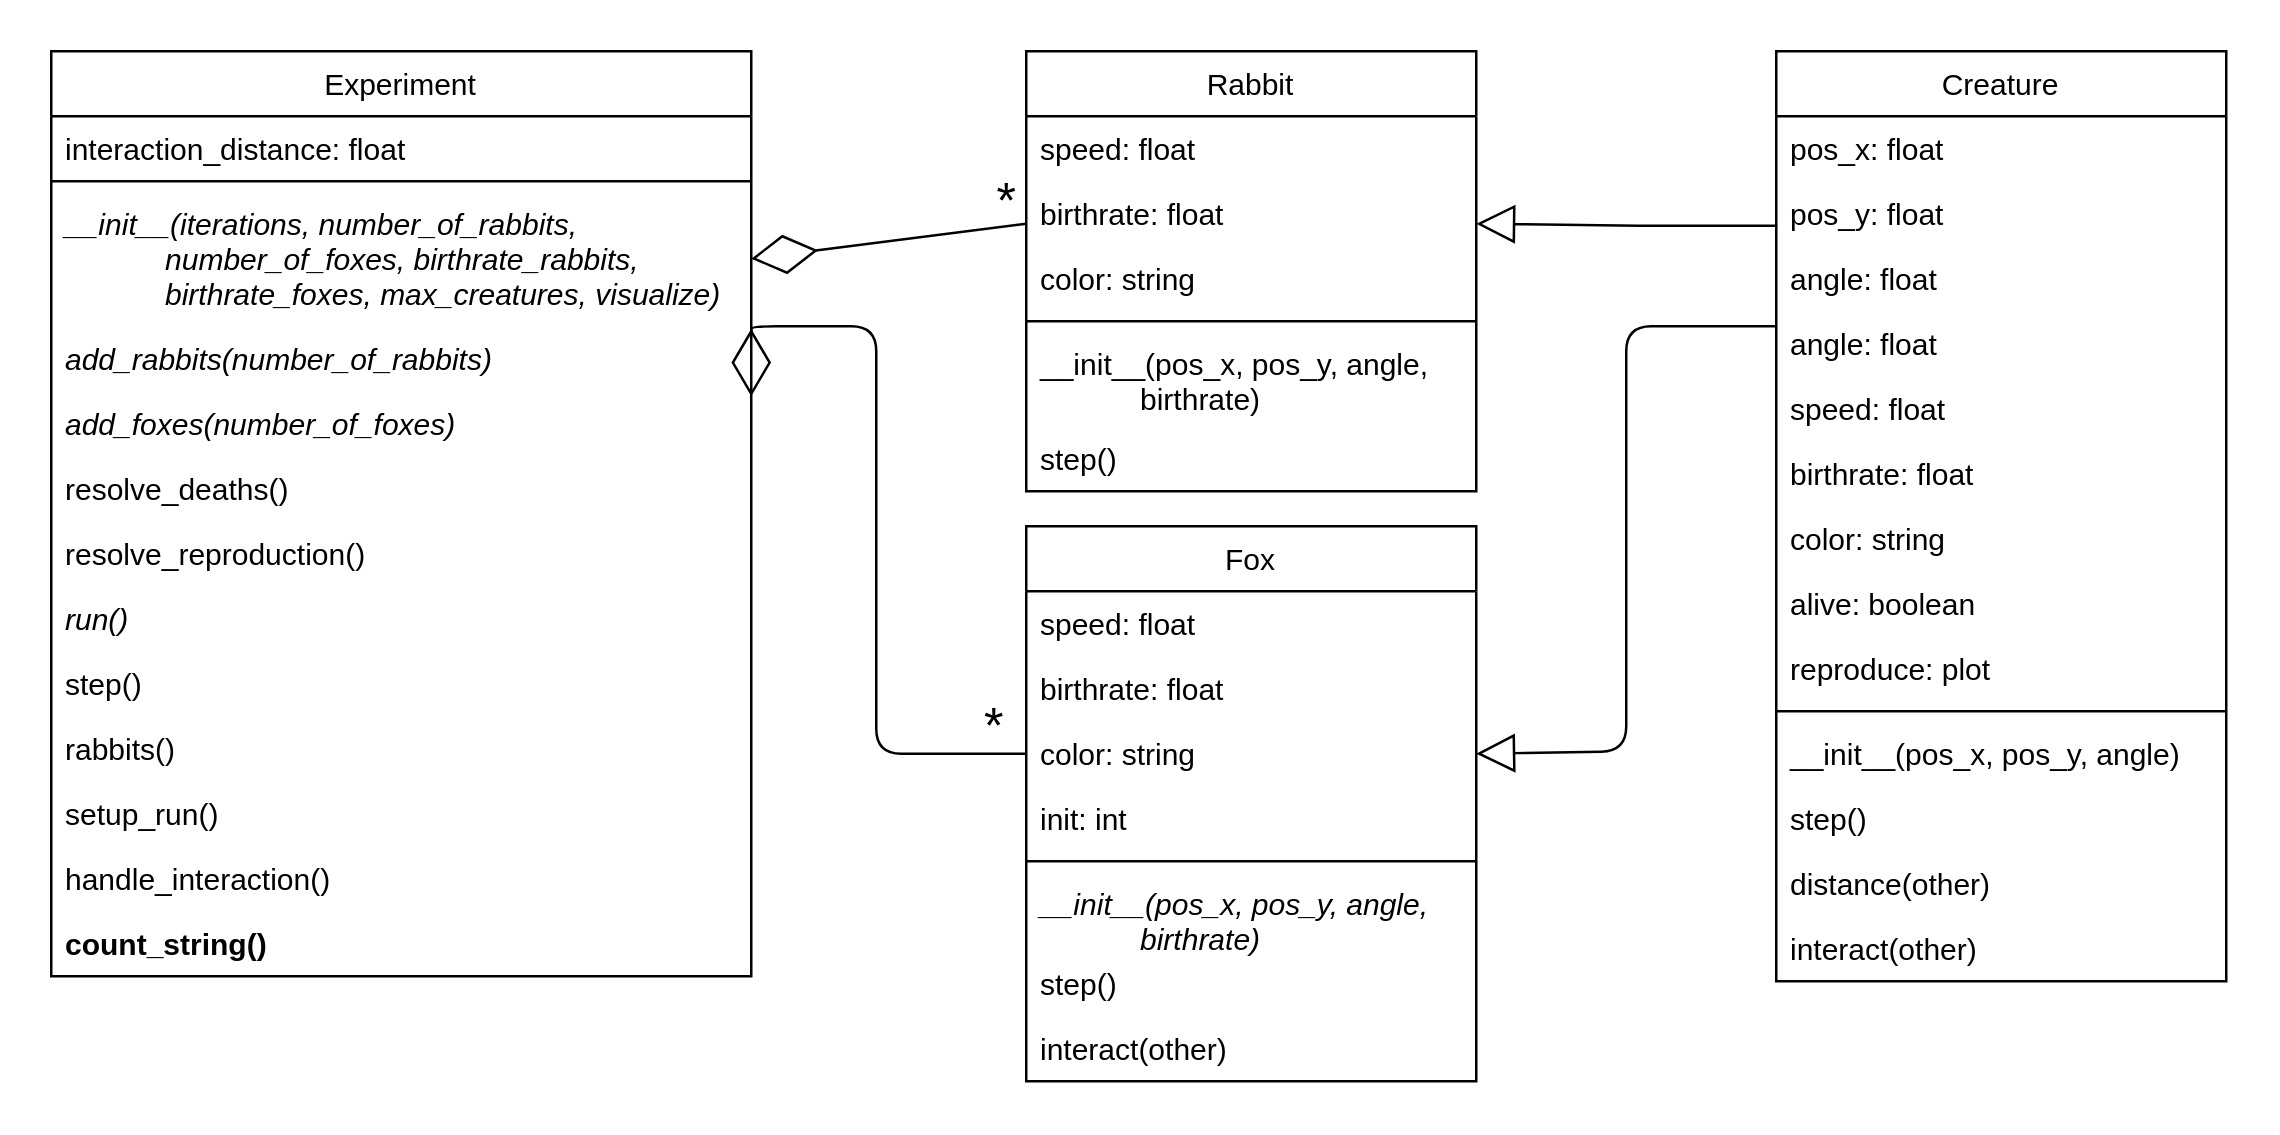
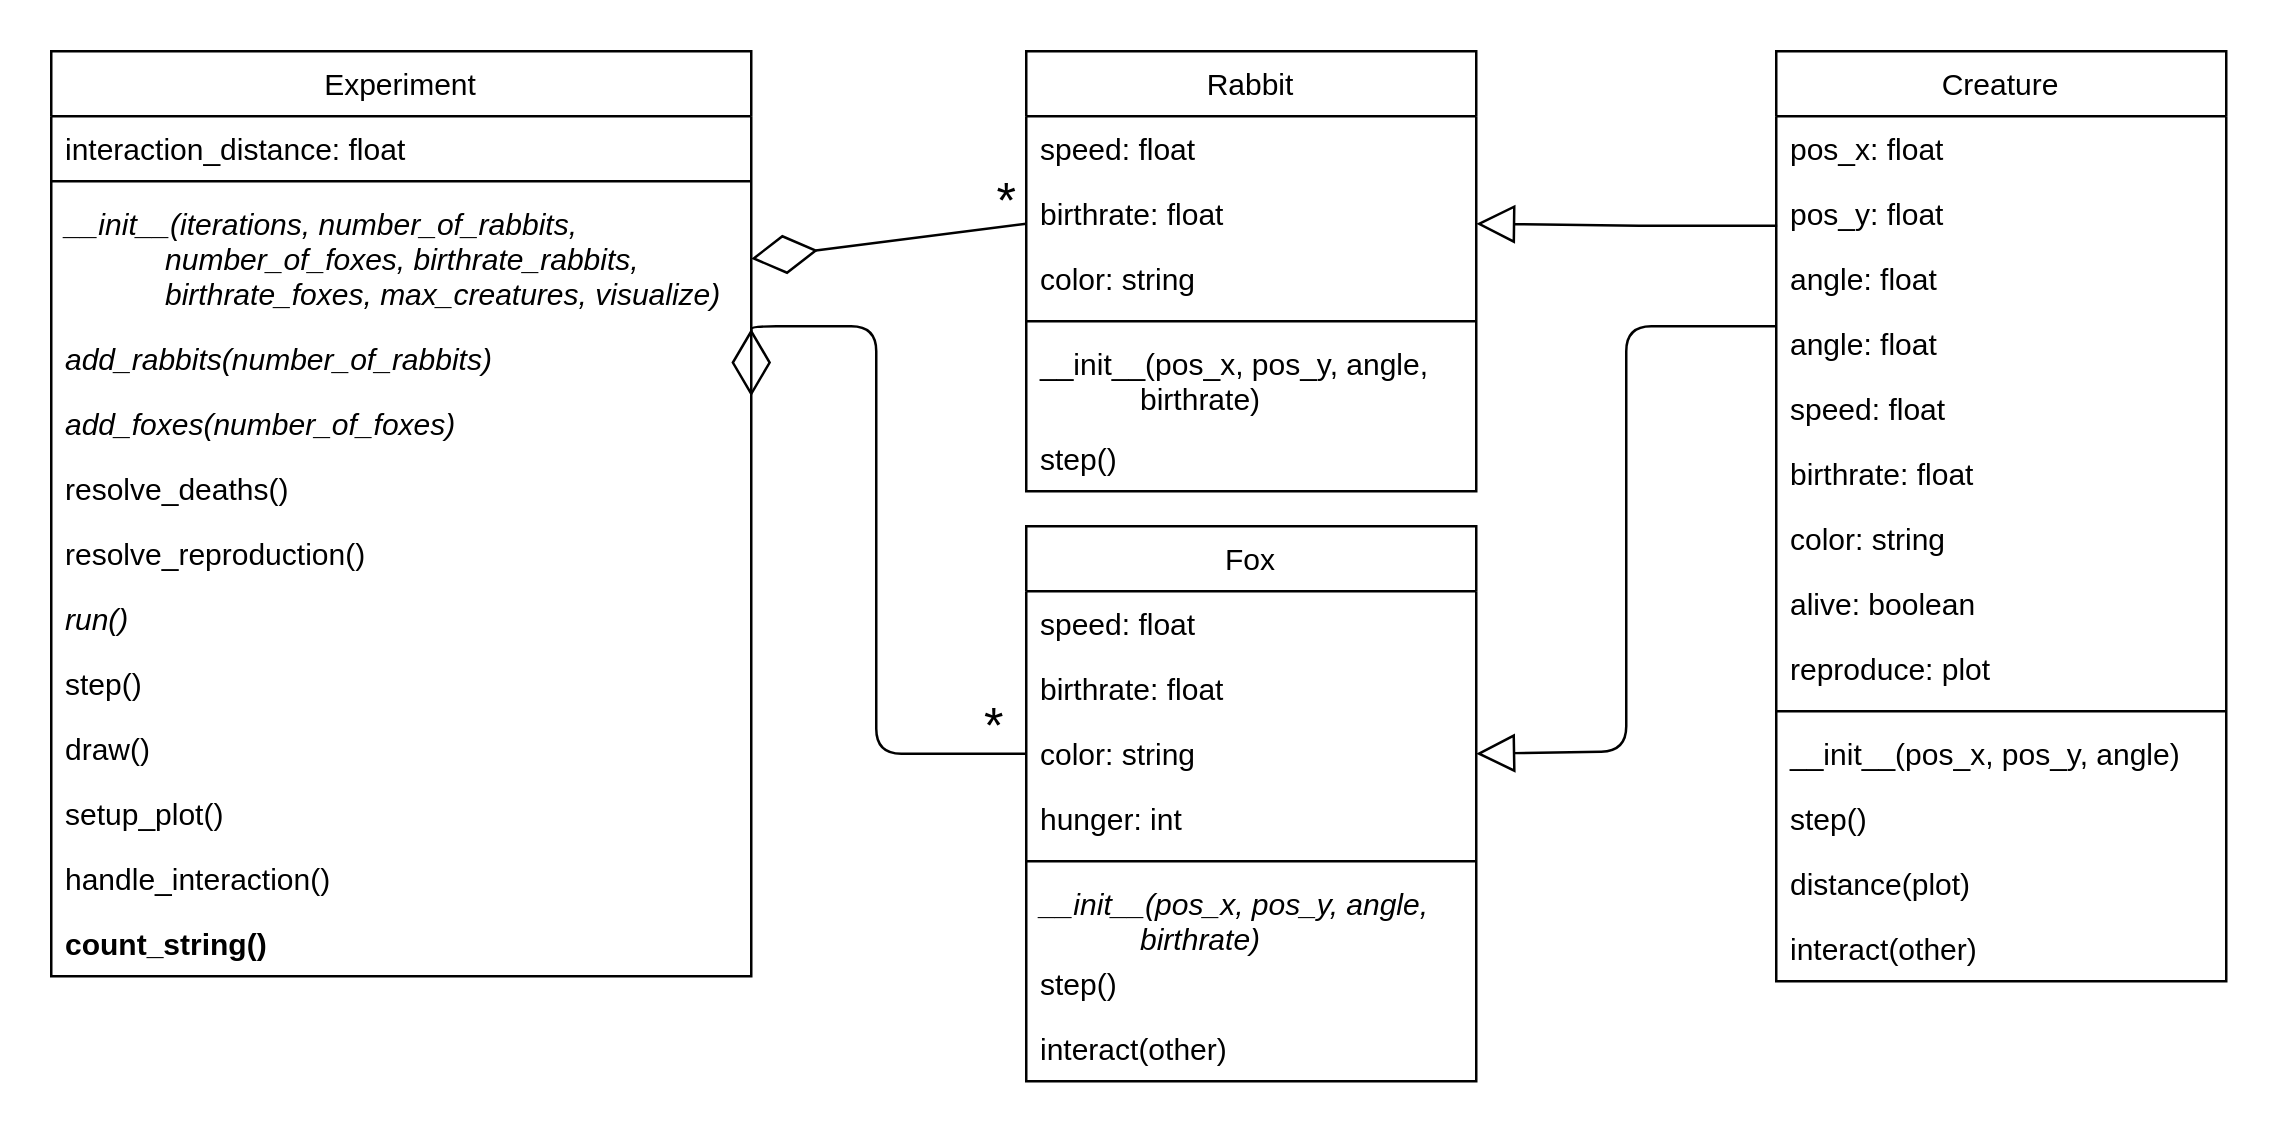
(137, 750) -> (115, 750)
(157, 815) -> (162, 815)
(1096, 820) -> (1121, 820)
(1912, 885) -> (1900, 885)
